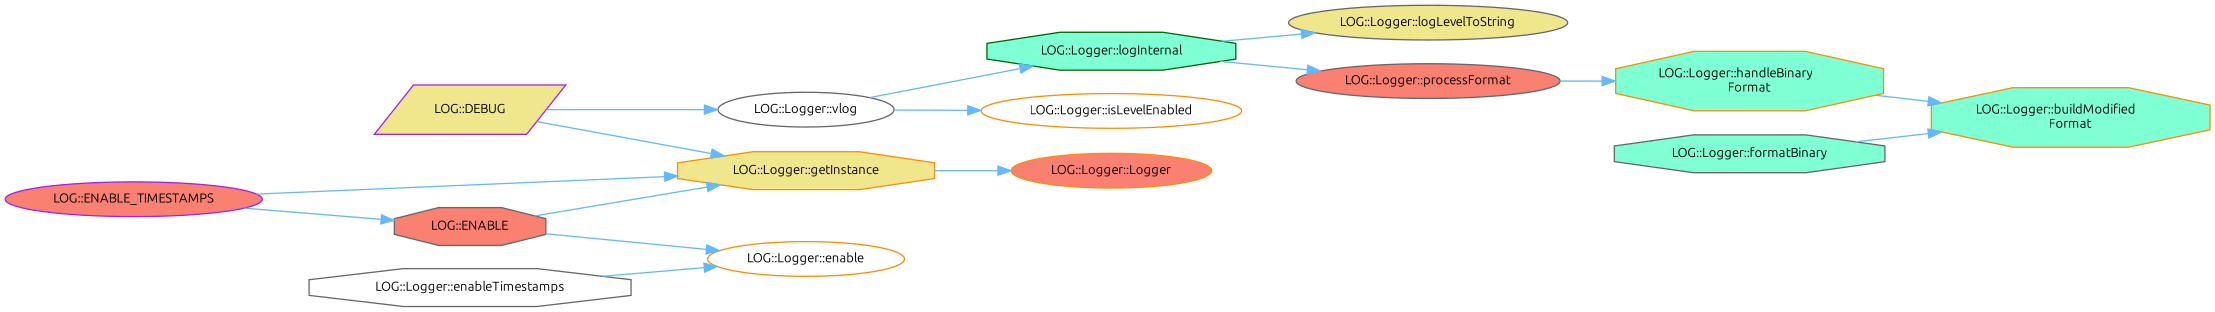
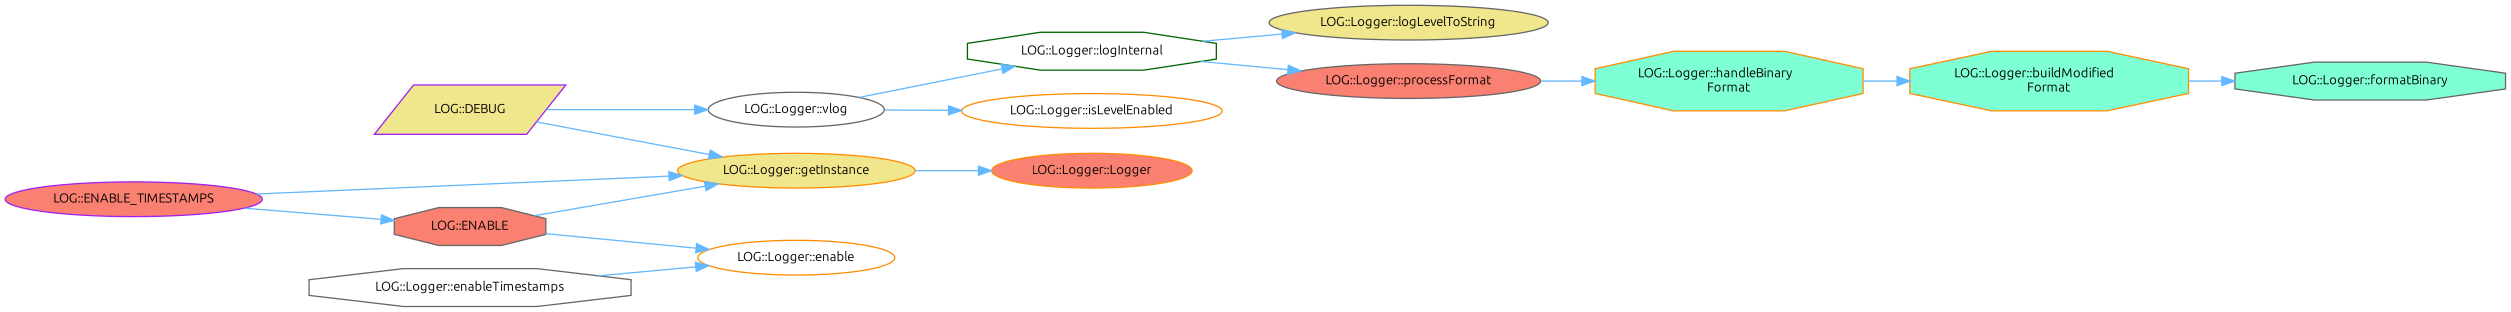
(1111, 51) -> (1092, 51)
(1892, 138) -> (2205, 81)
(806, 171) -> (796, 171)
